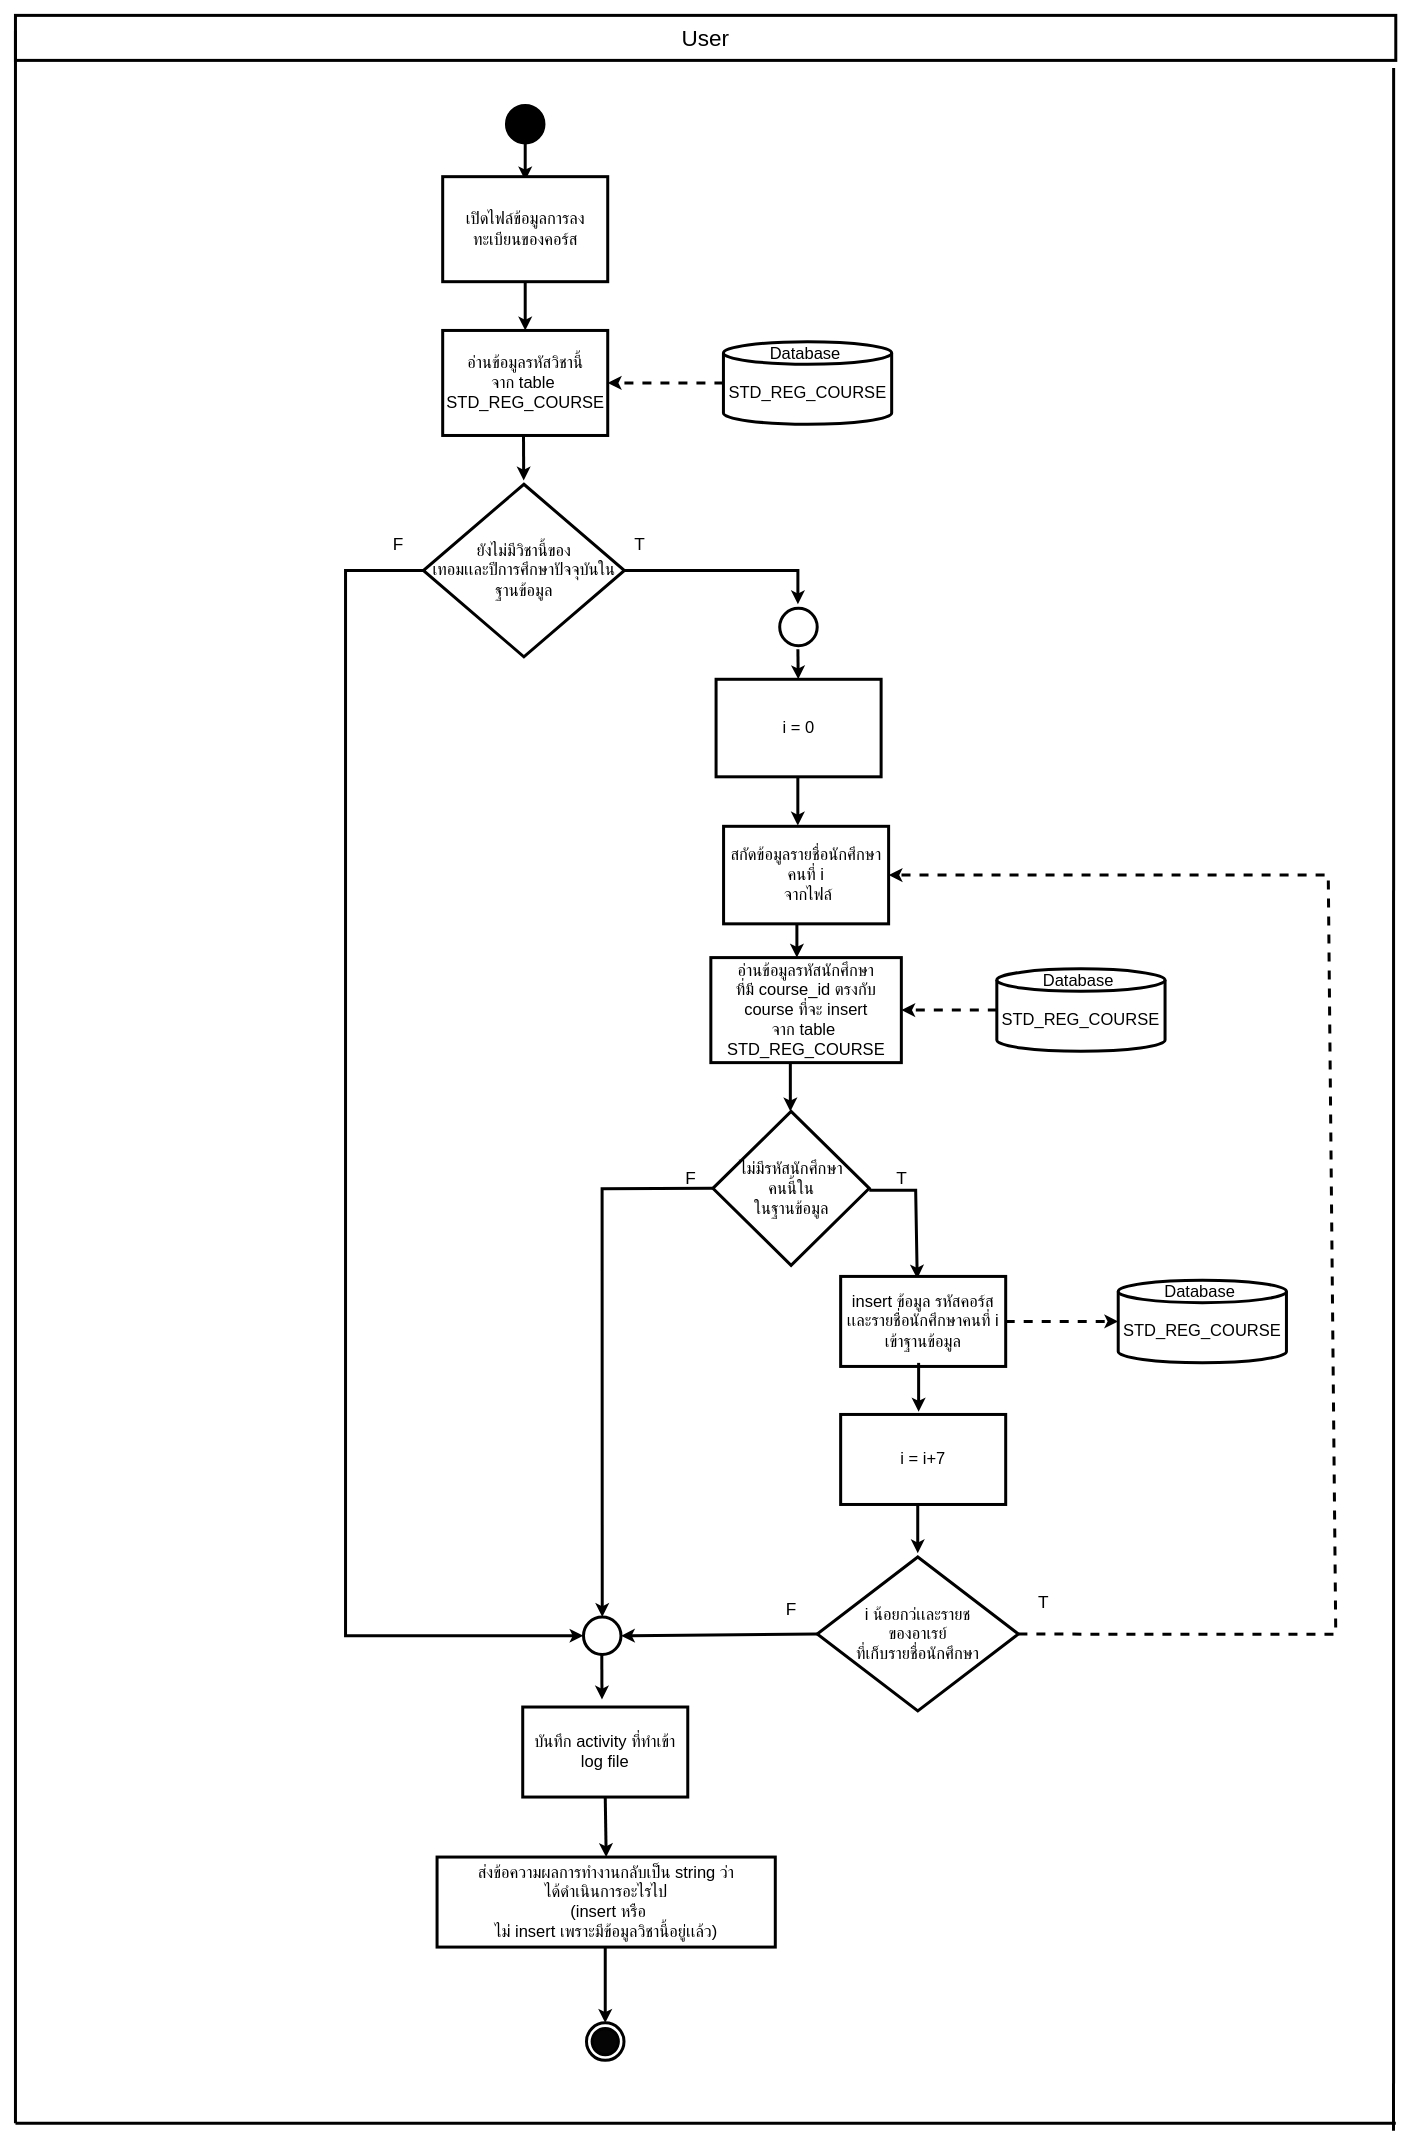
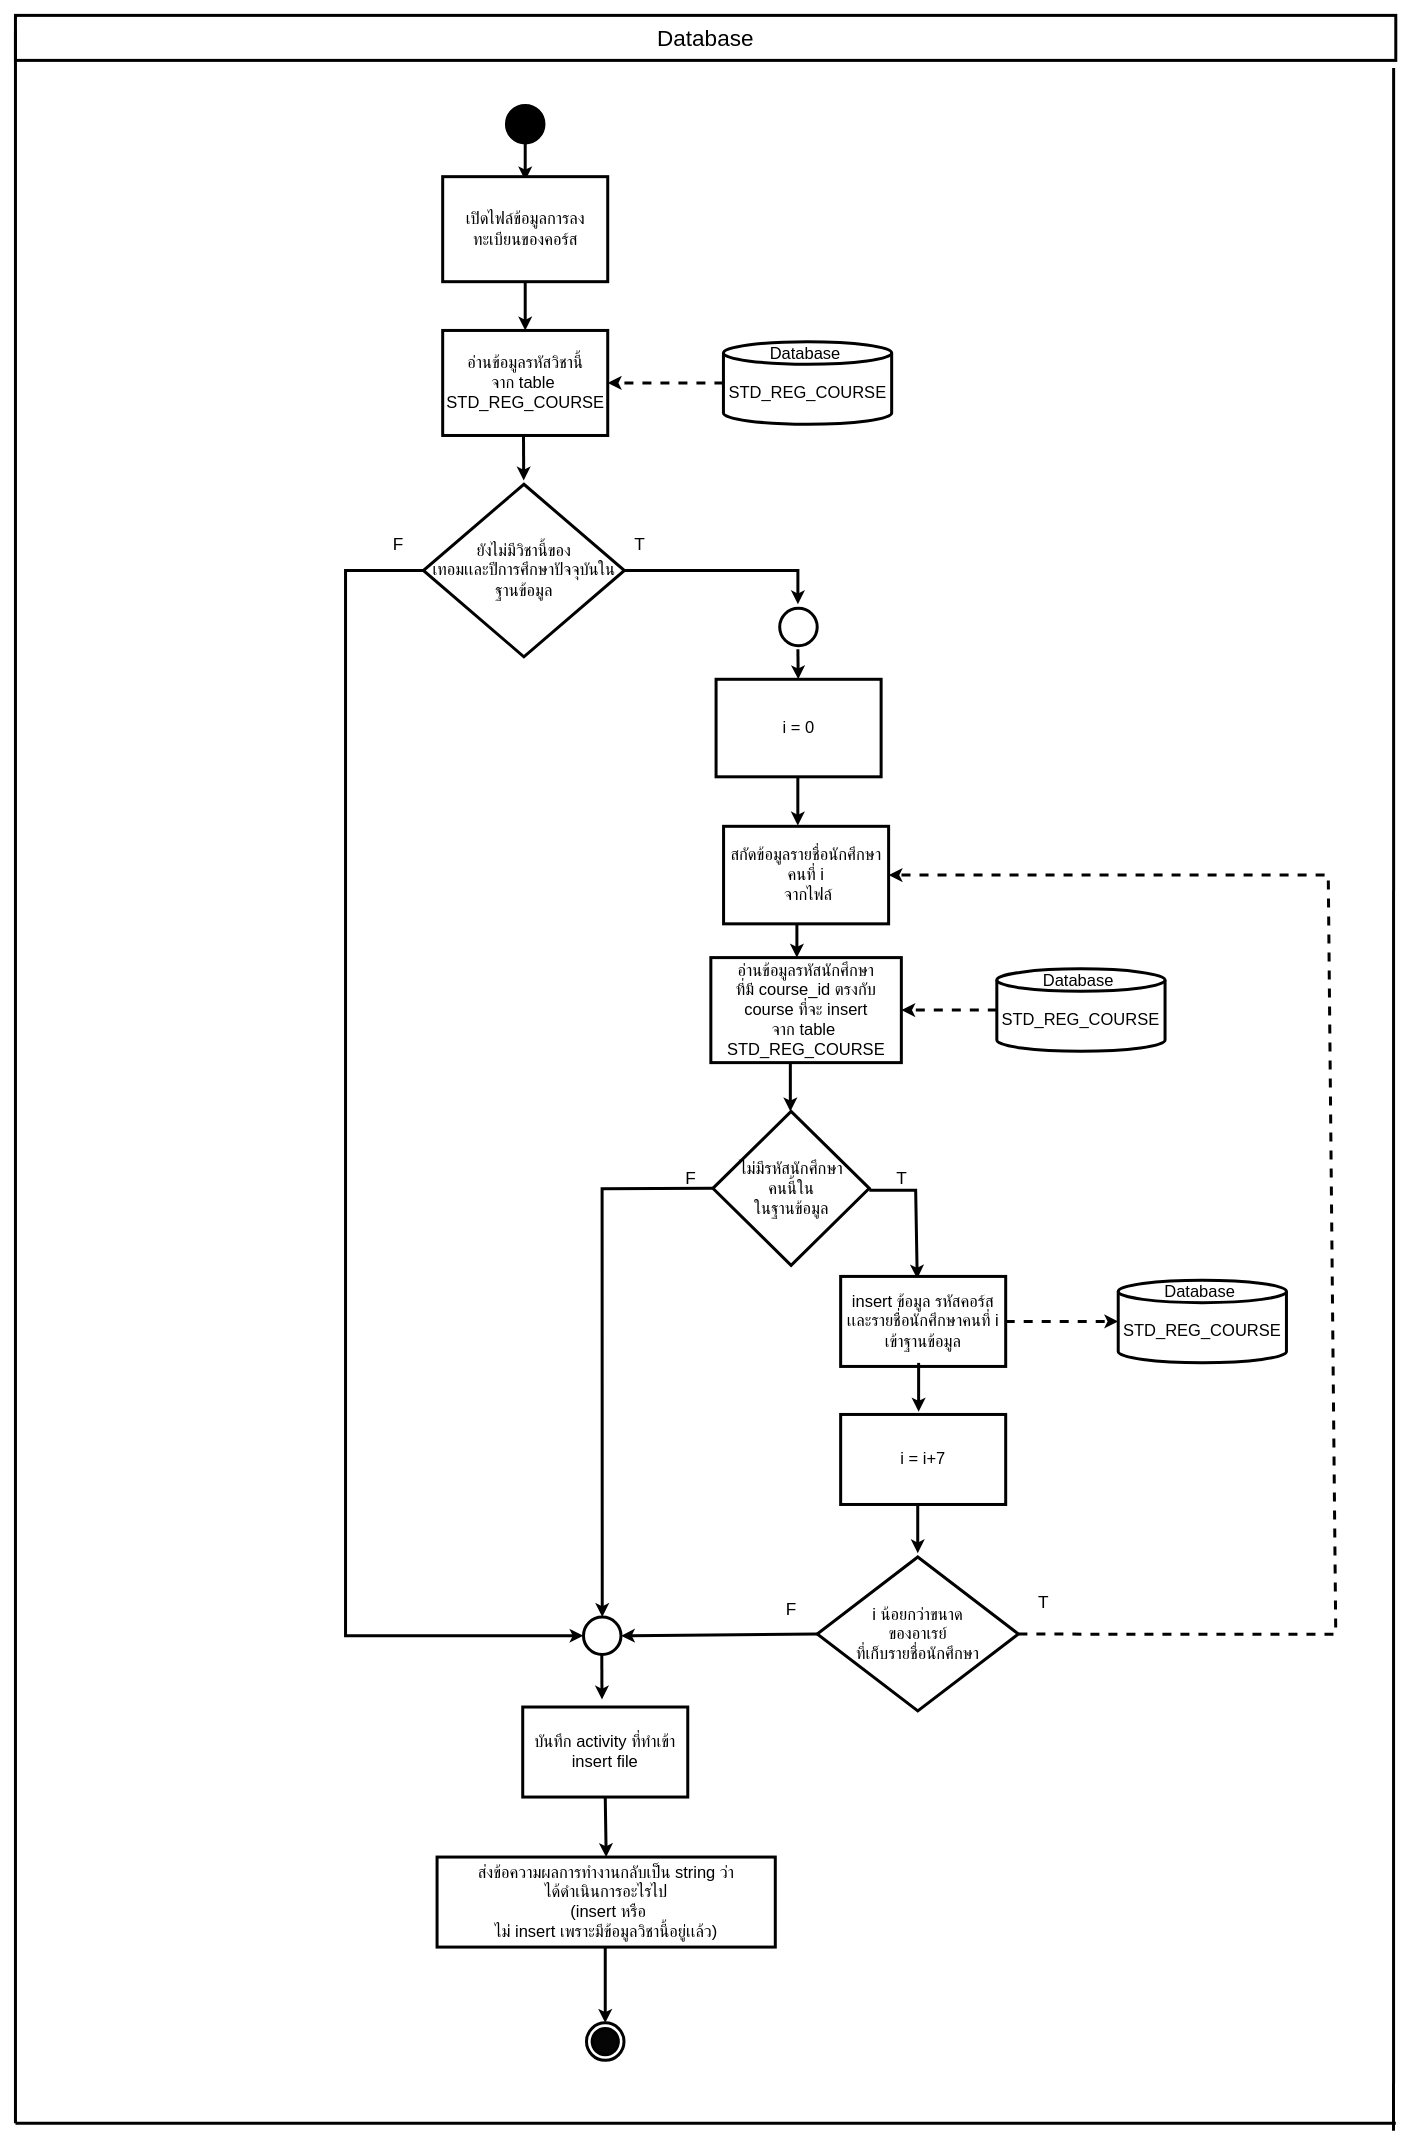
(705, 38) -> (705, 38)
(918, 1634) -> (918, 1634)
(605, 1752) -> (605, 1752)
